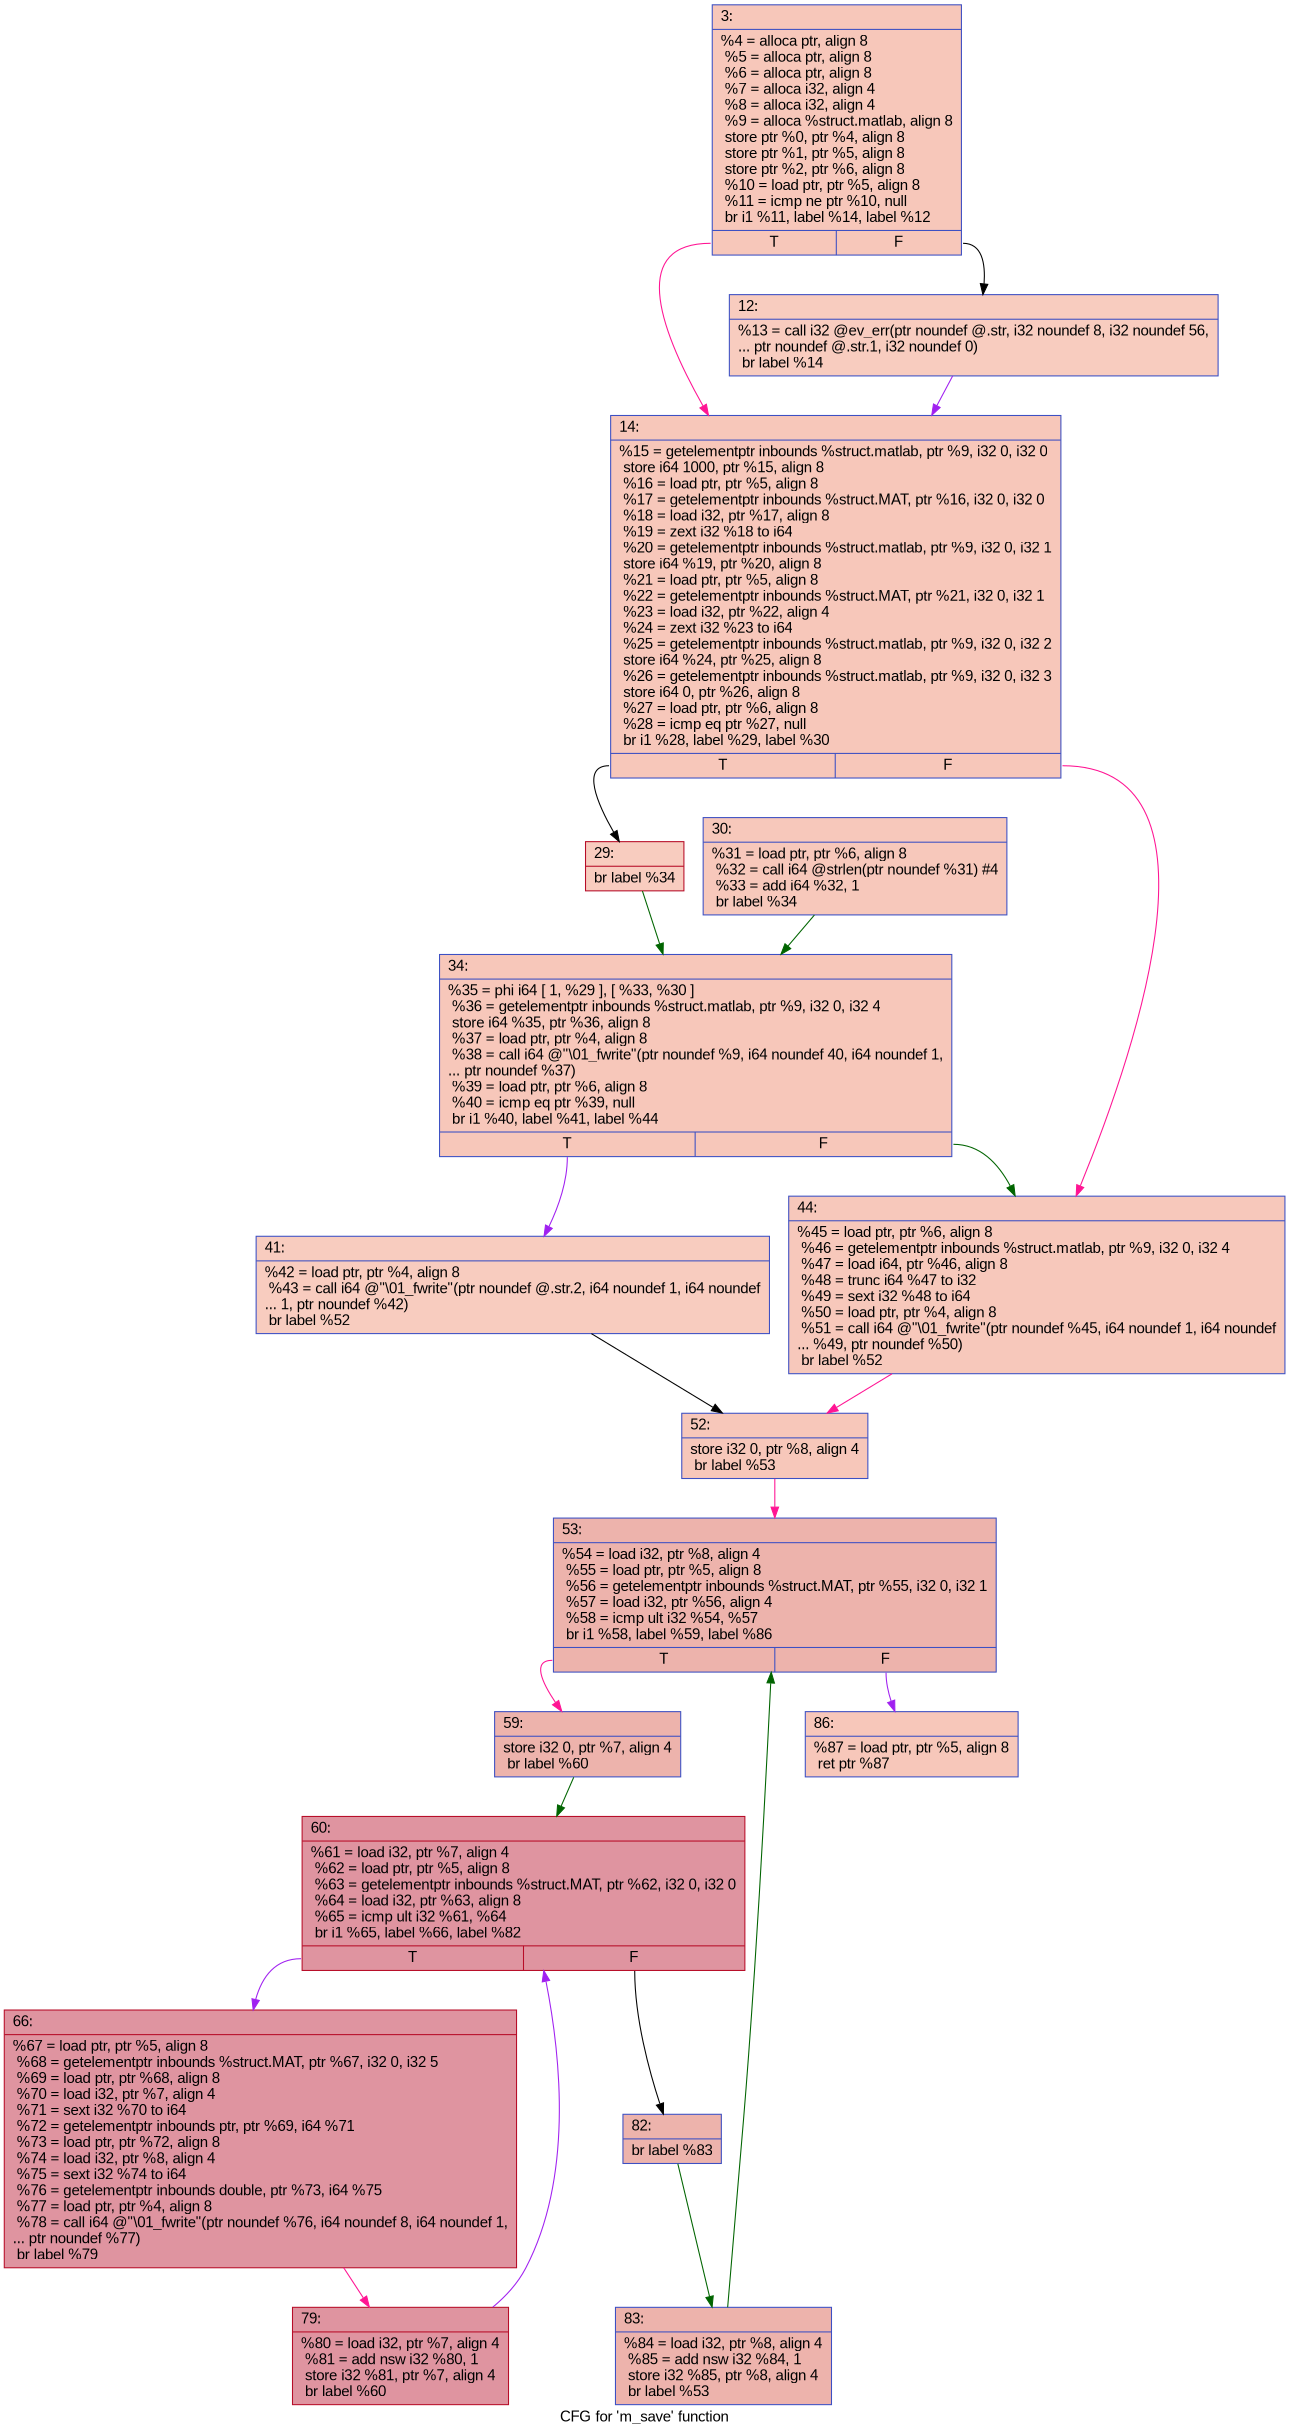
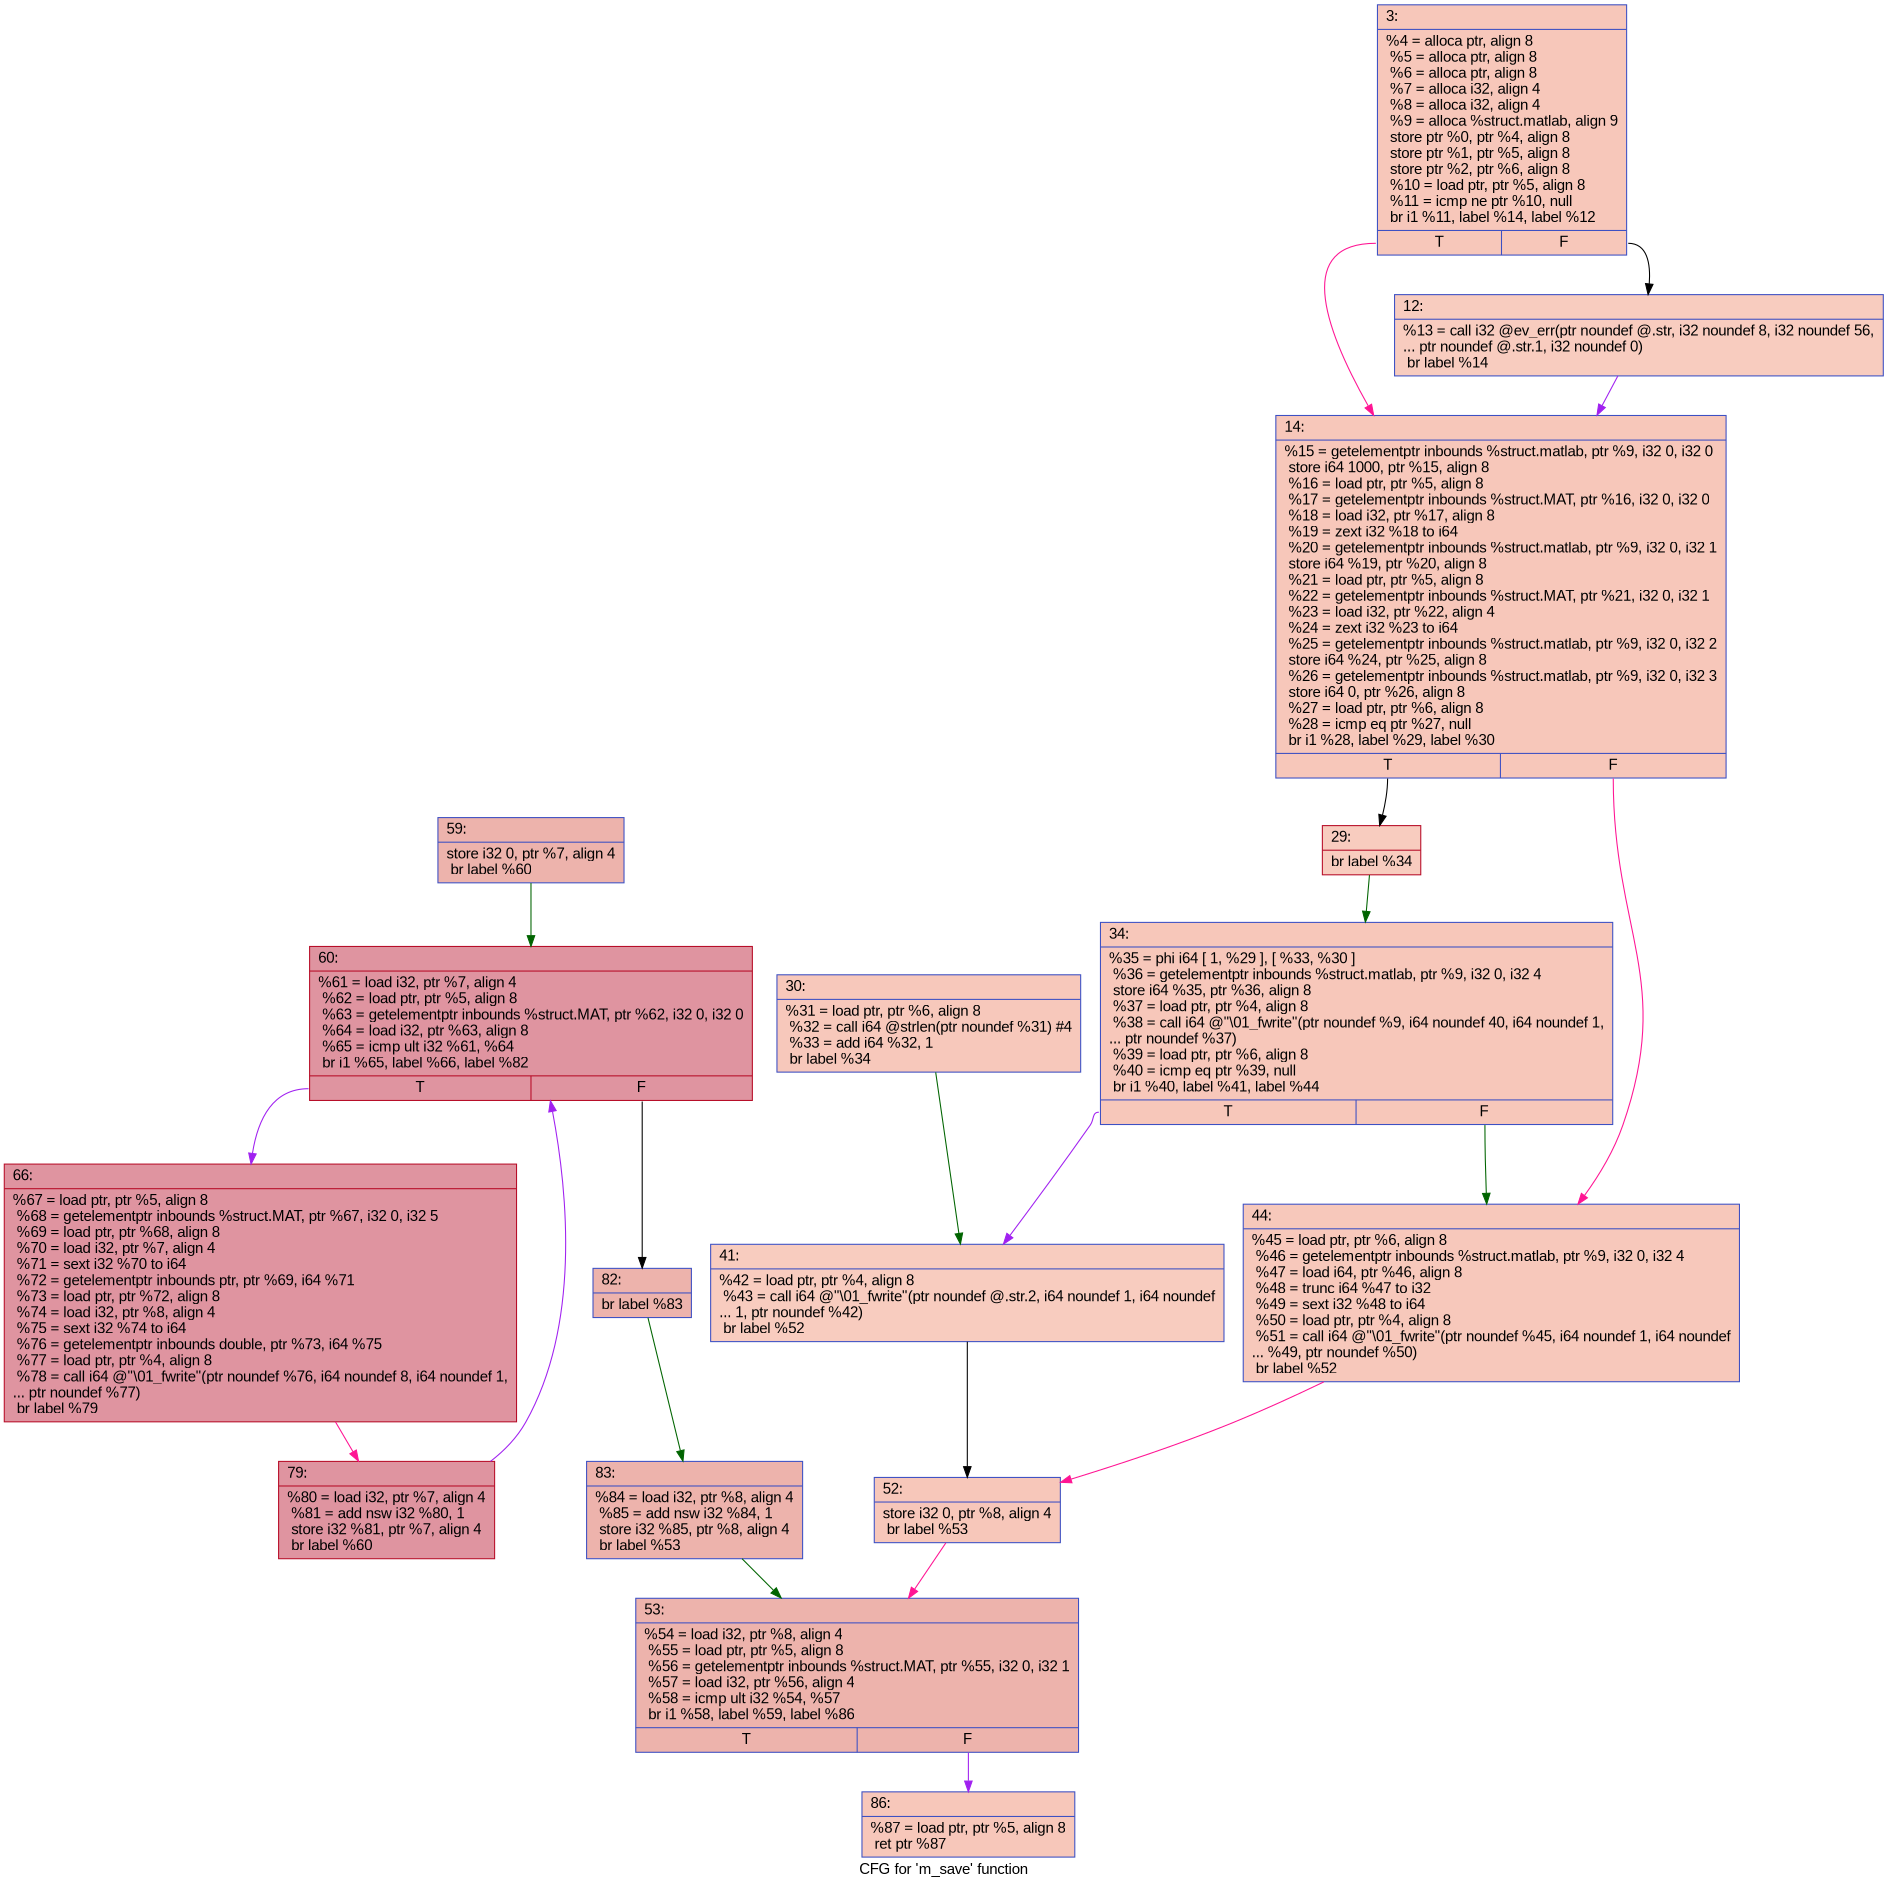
(837, 121) -> (1502, 121)
(801, 931) -> (947, 1153)
(543, 1679) -> none
